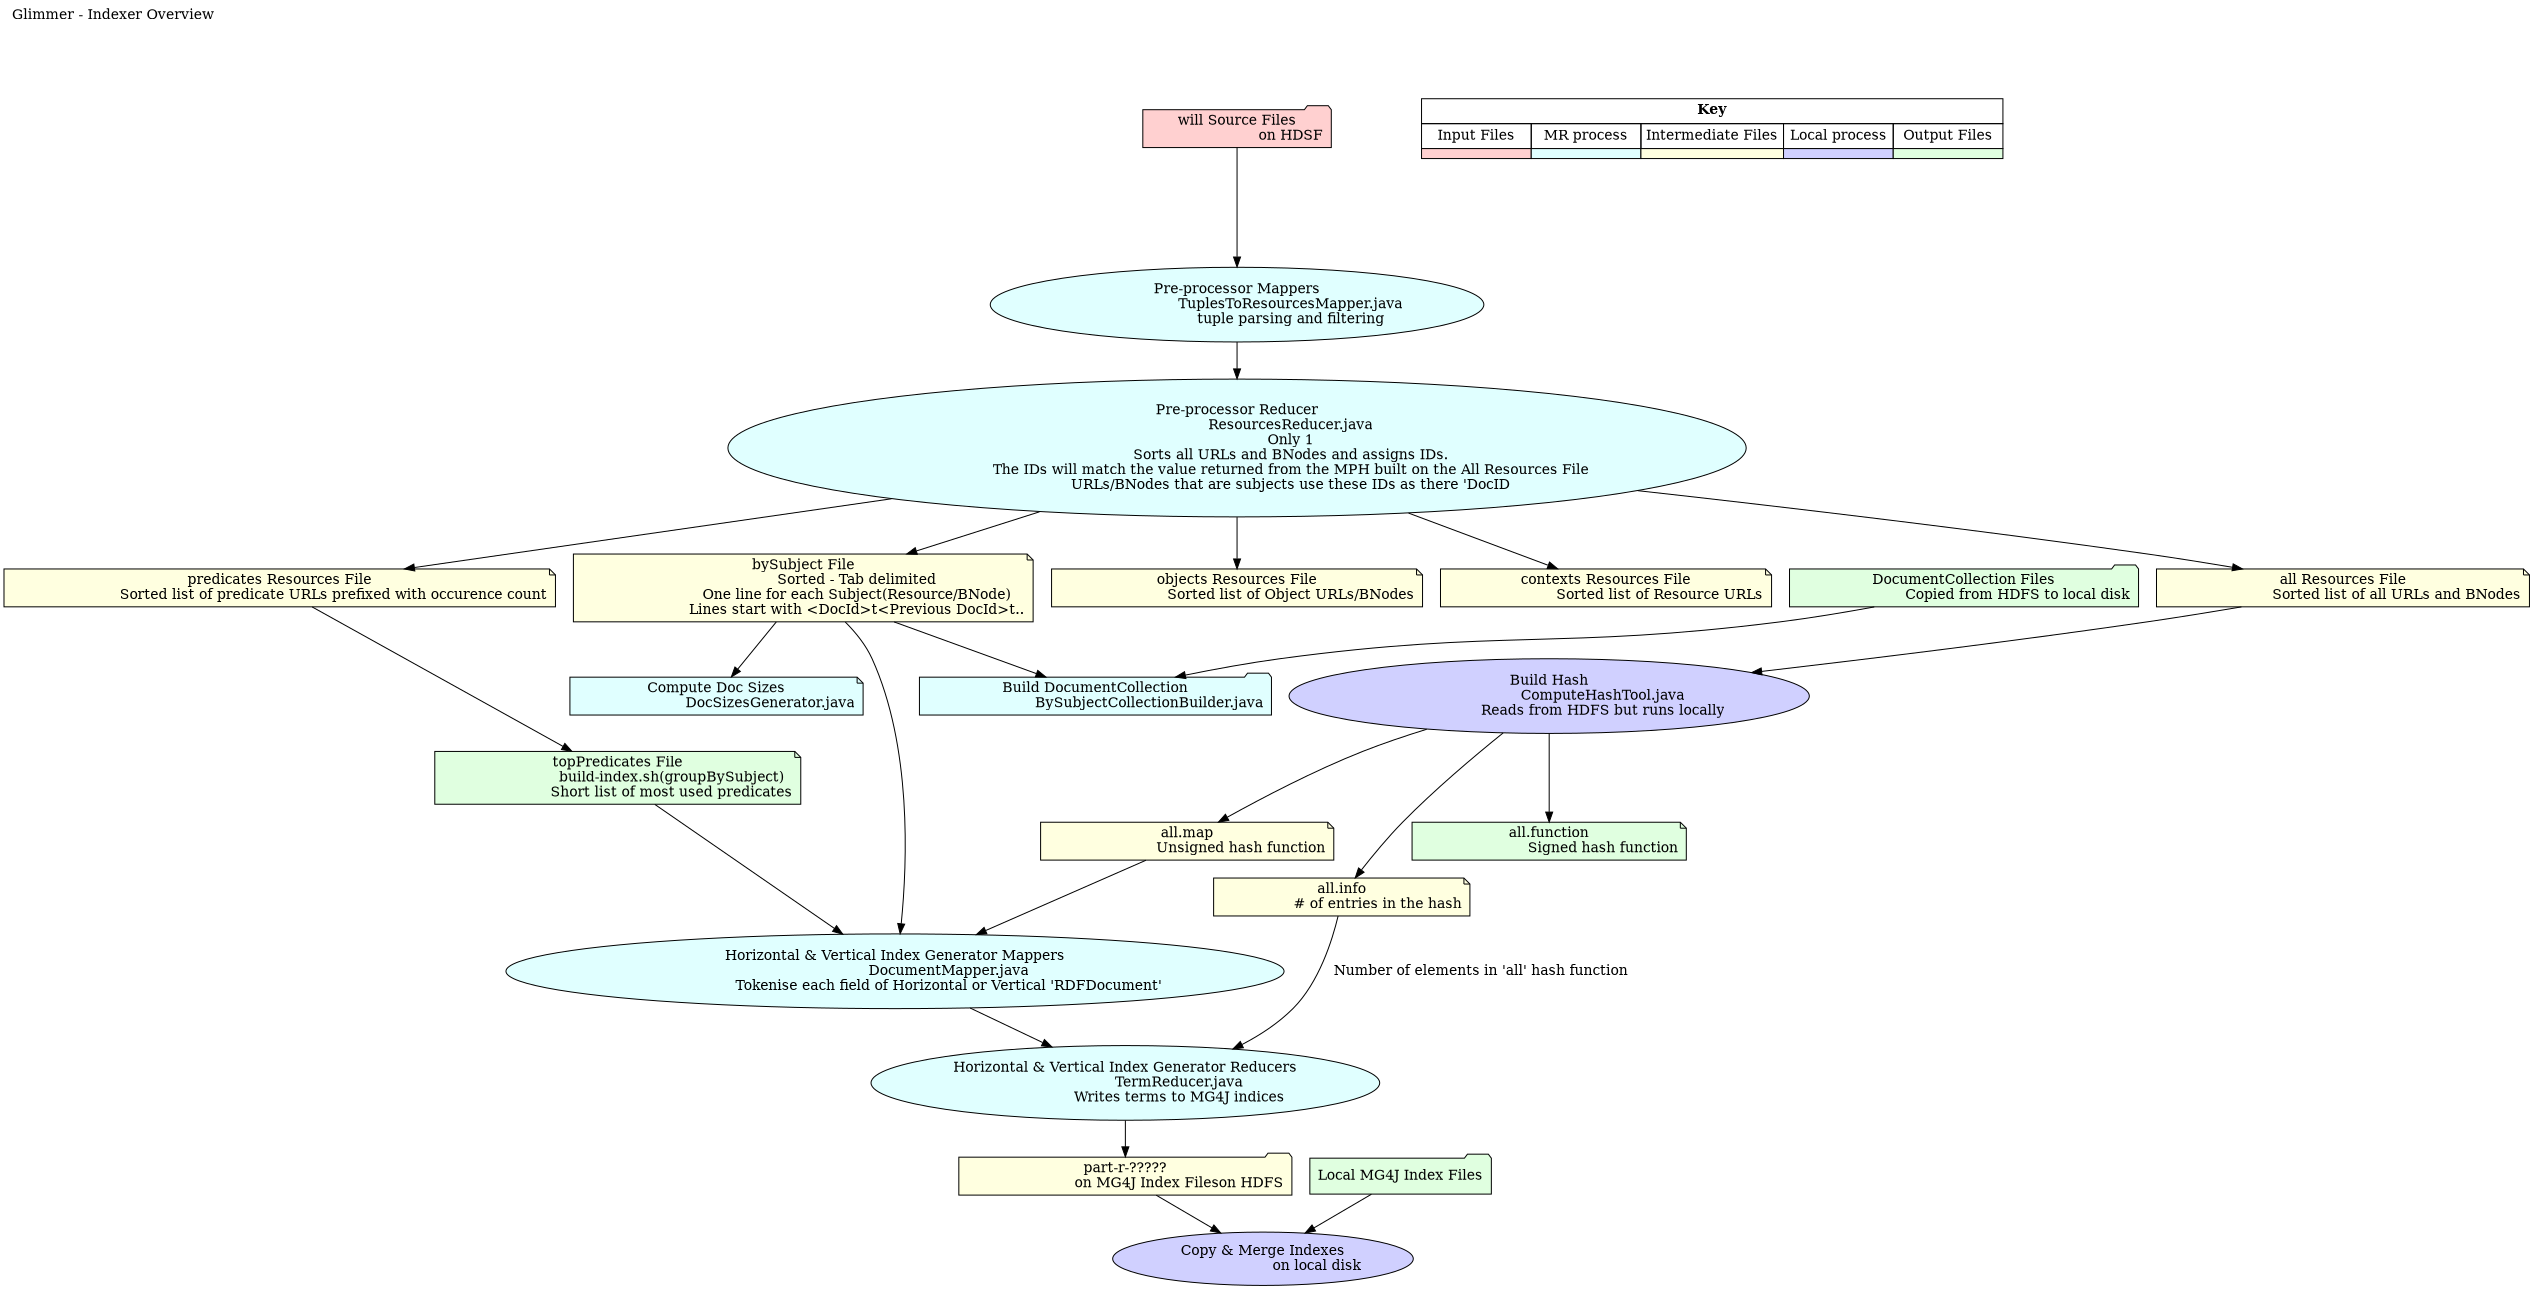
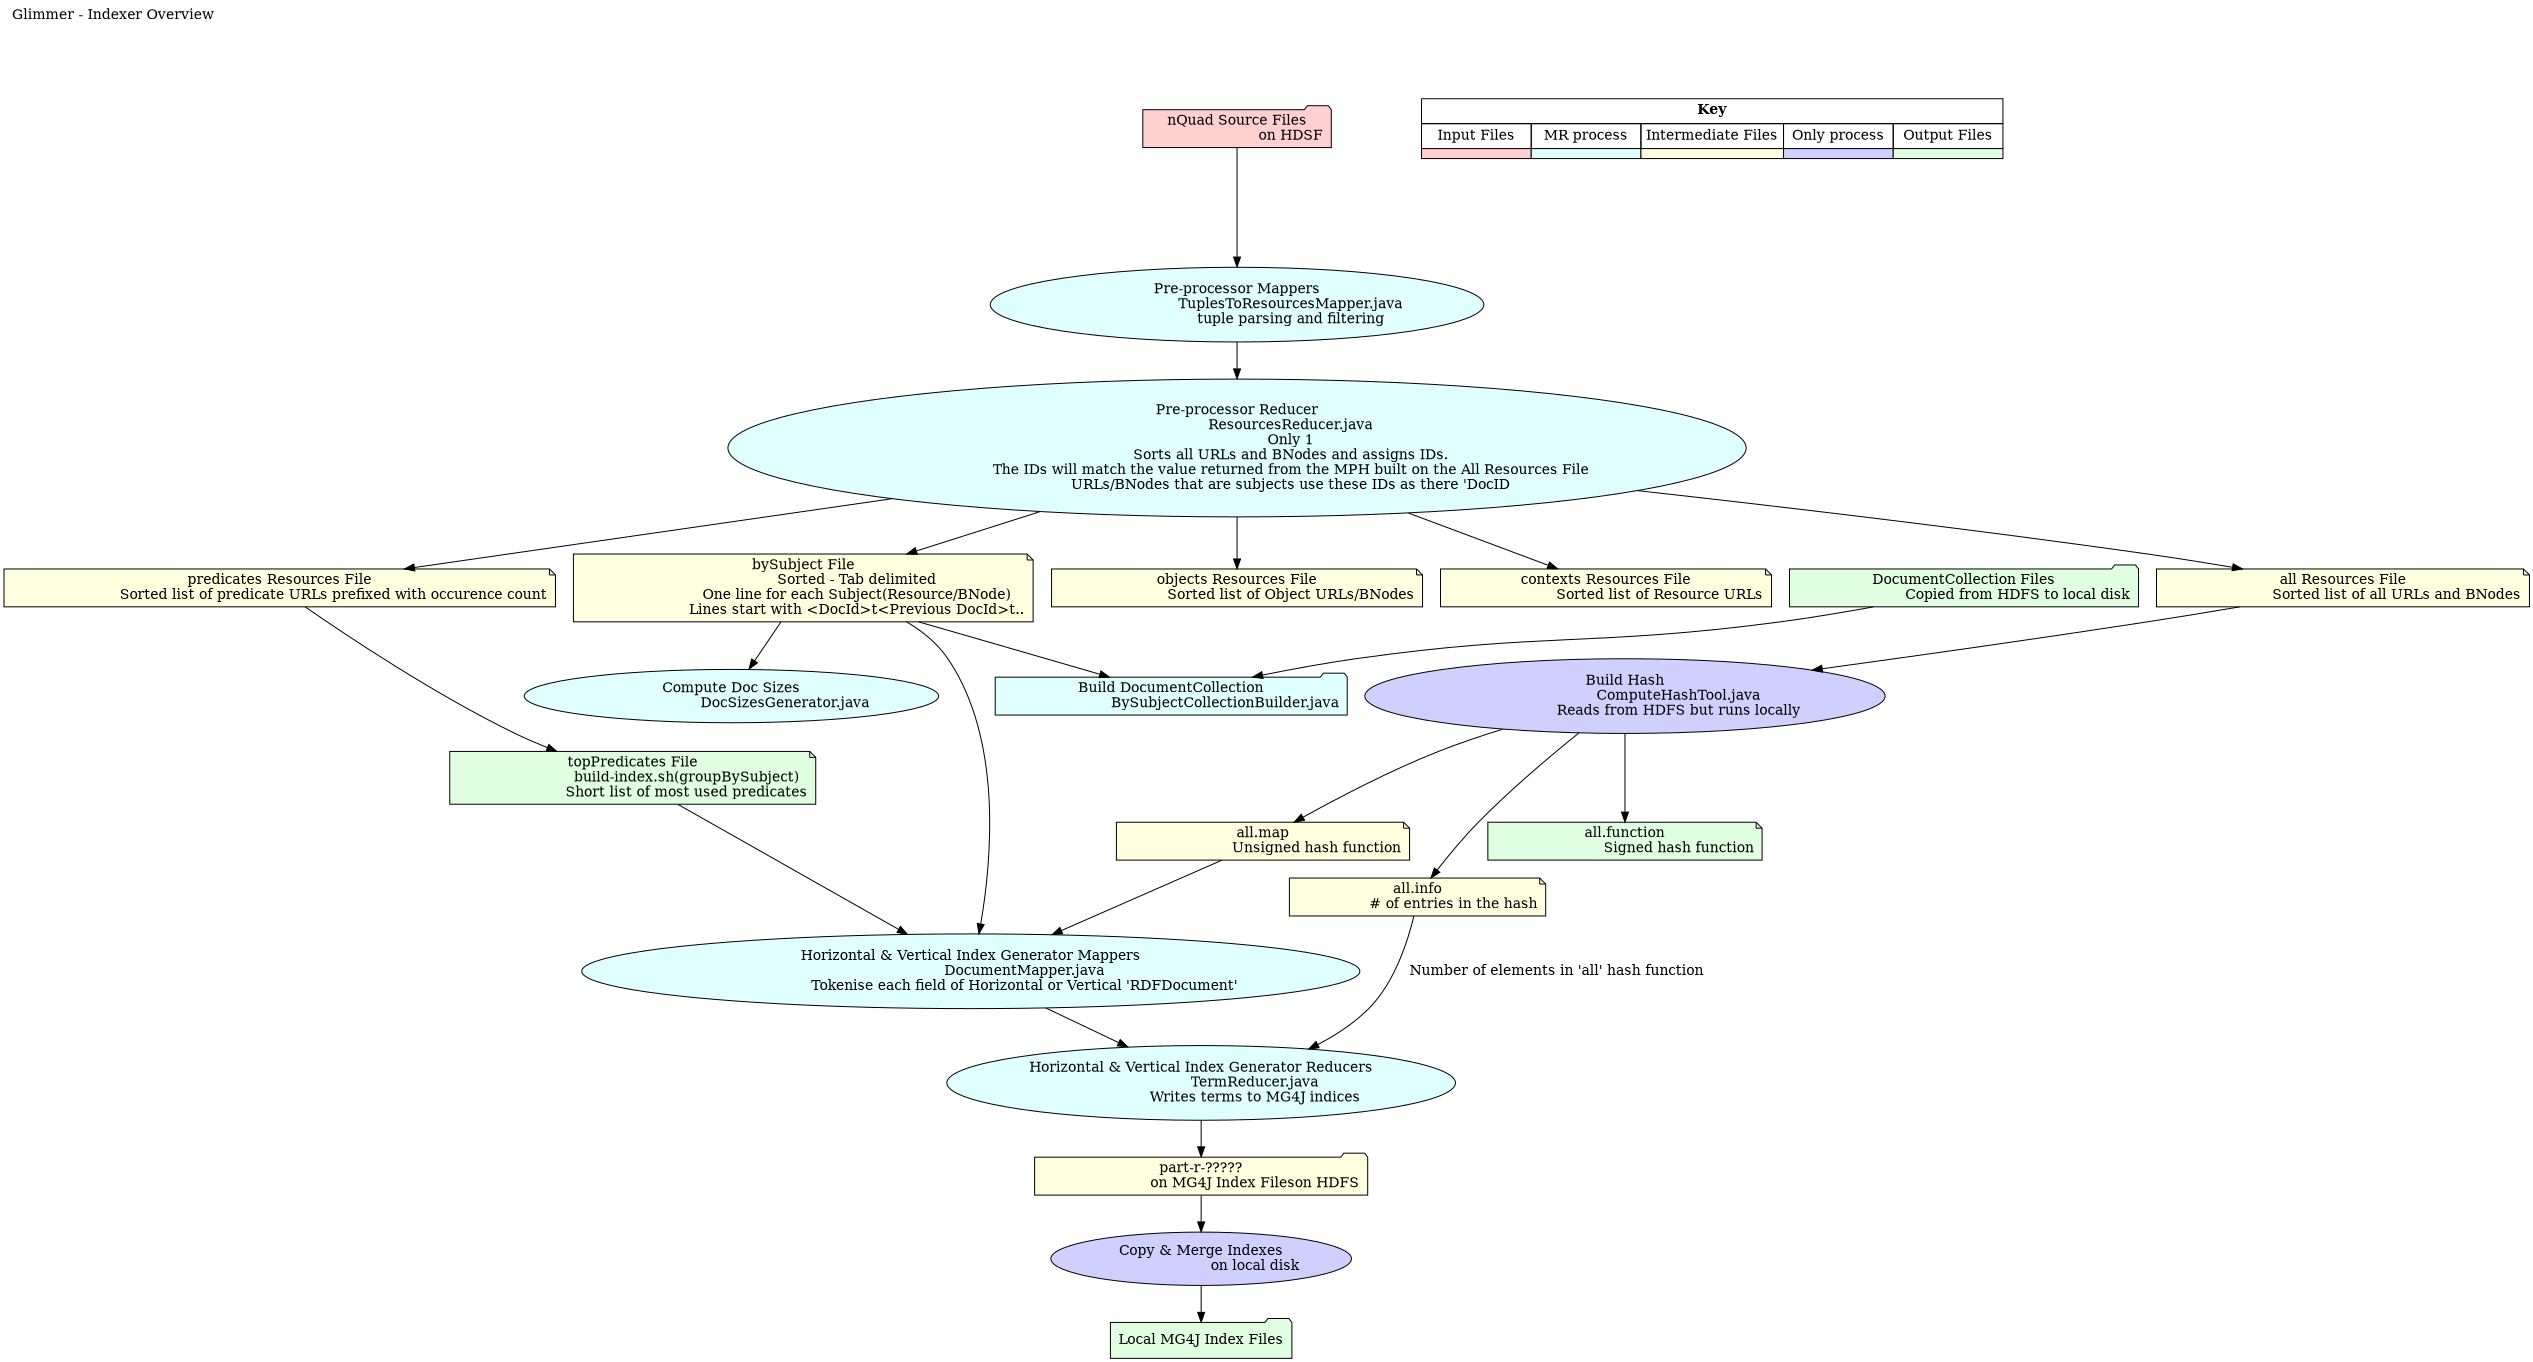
(1237, 129) -> (1237, 129)
(1838, 136) -> (1838, 136)
(717, 696) -> (731, 696)
(1343, 1211) -> (1201, 1299)
